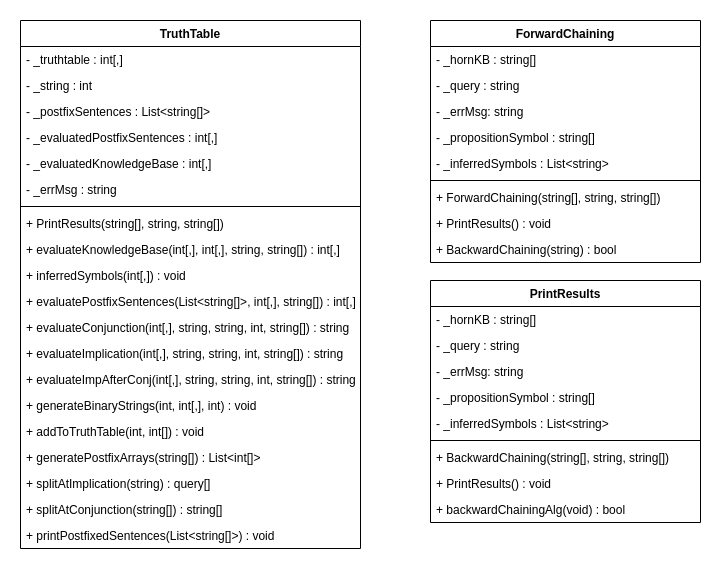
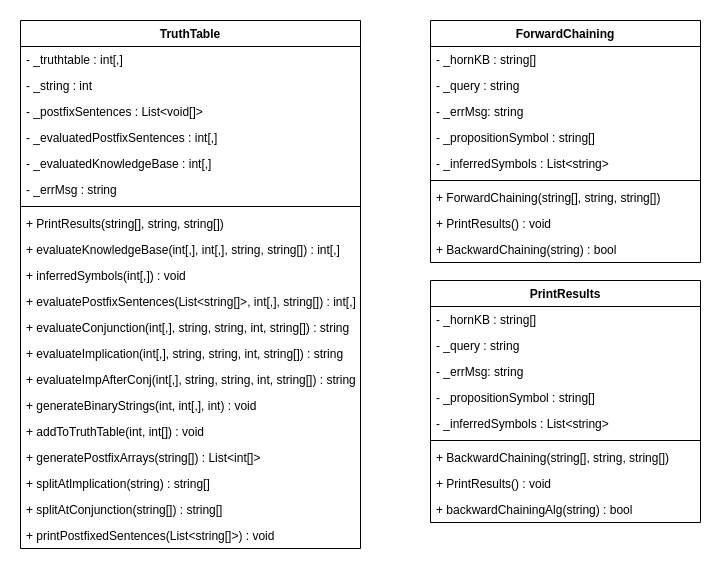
(137, 113) -> (130, 113)
(139, 485) -> (140, 485)
(537, 511) -> (543, 511)
